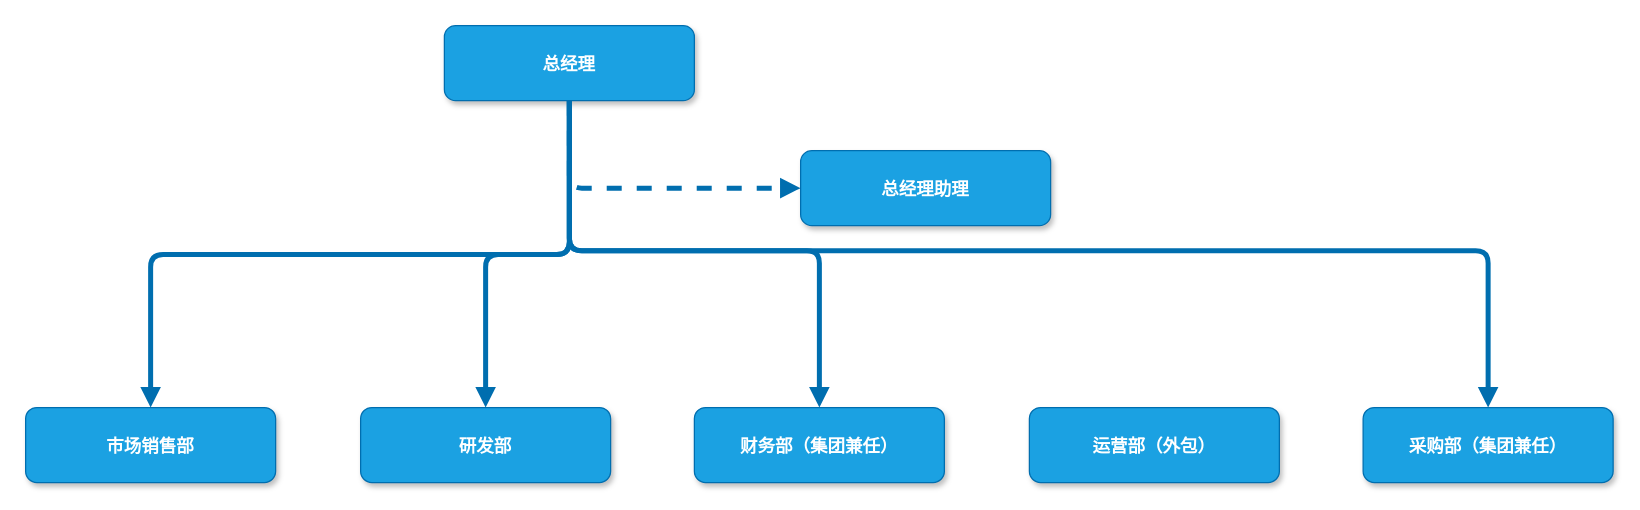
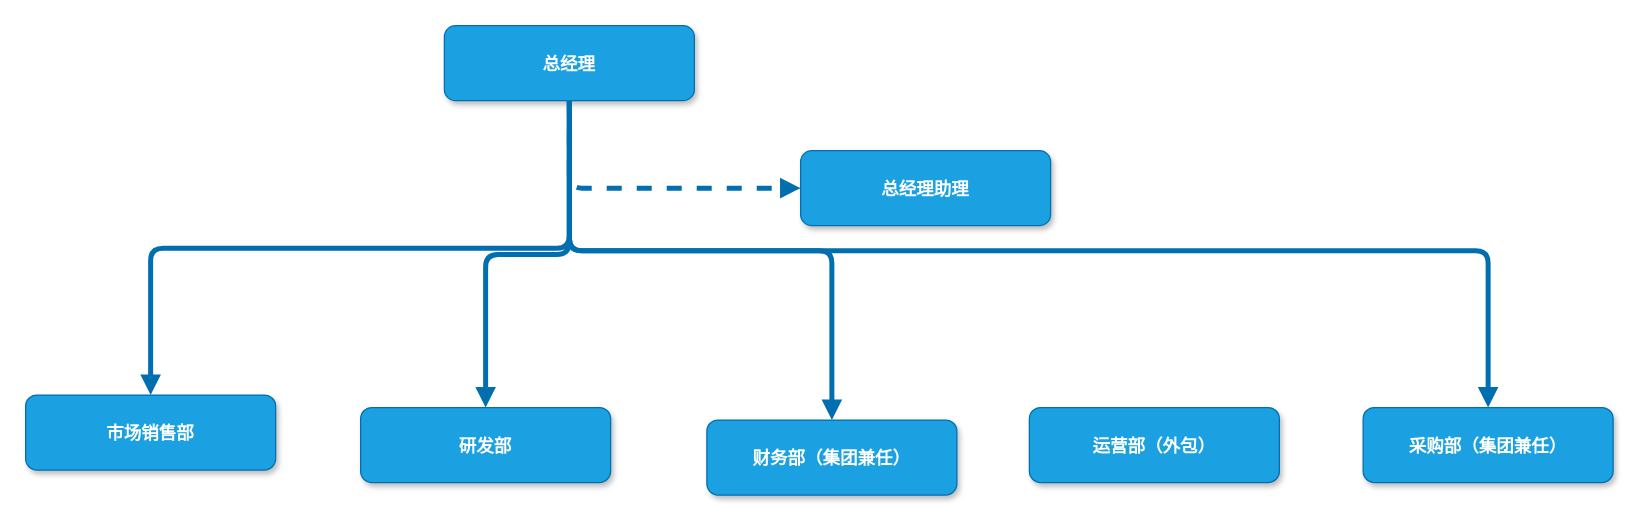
(151, 445) -> (151, 433)
(819, 445) -> (832, 458)
